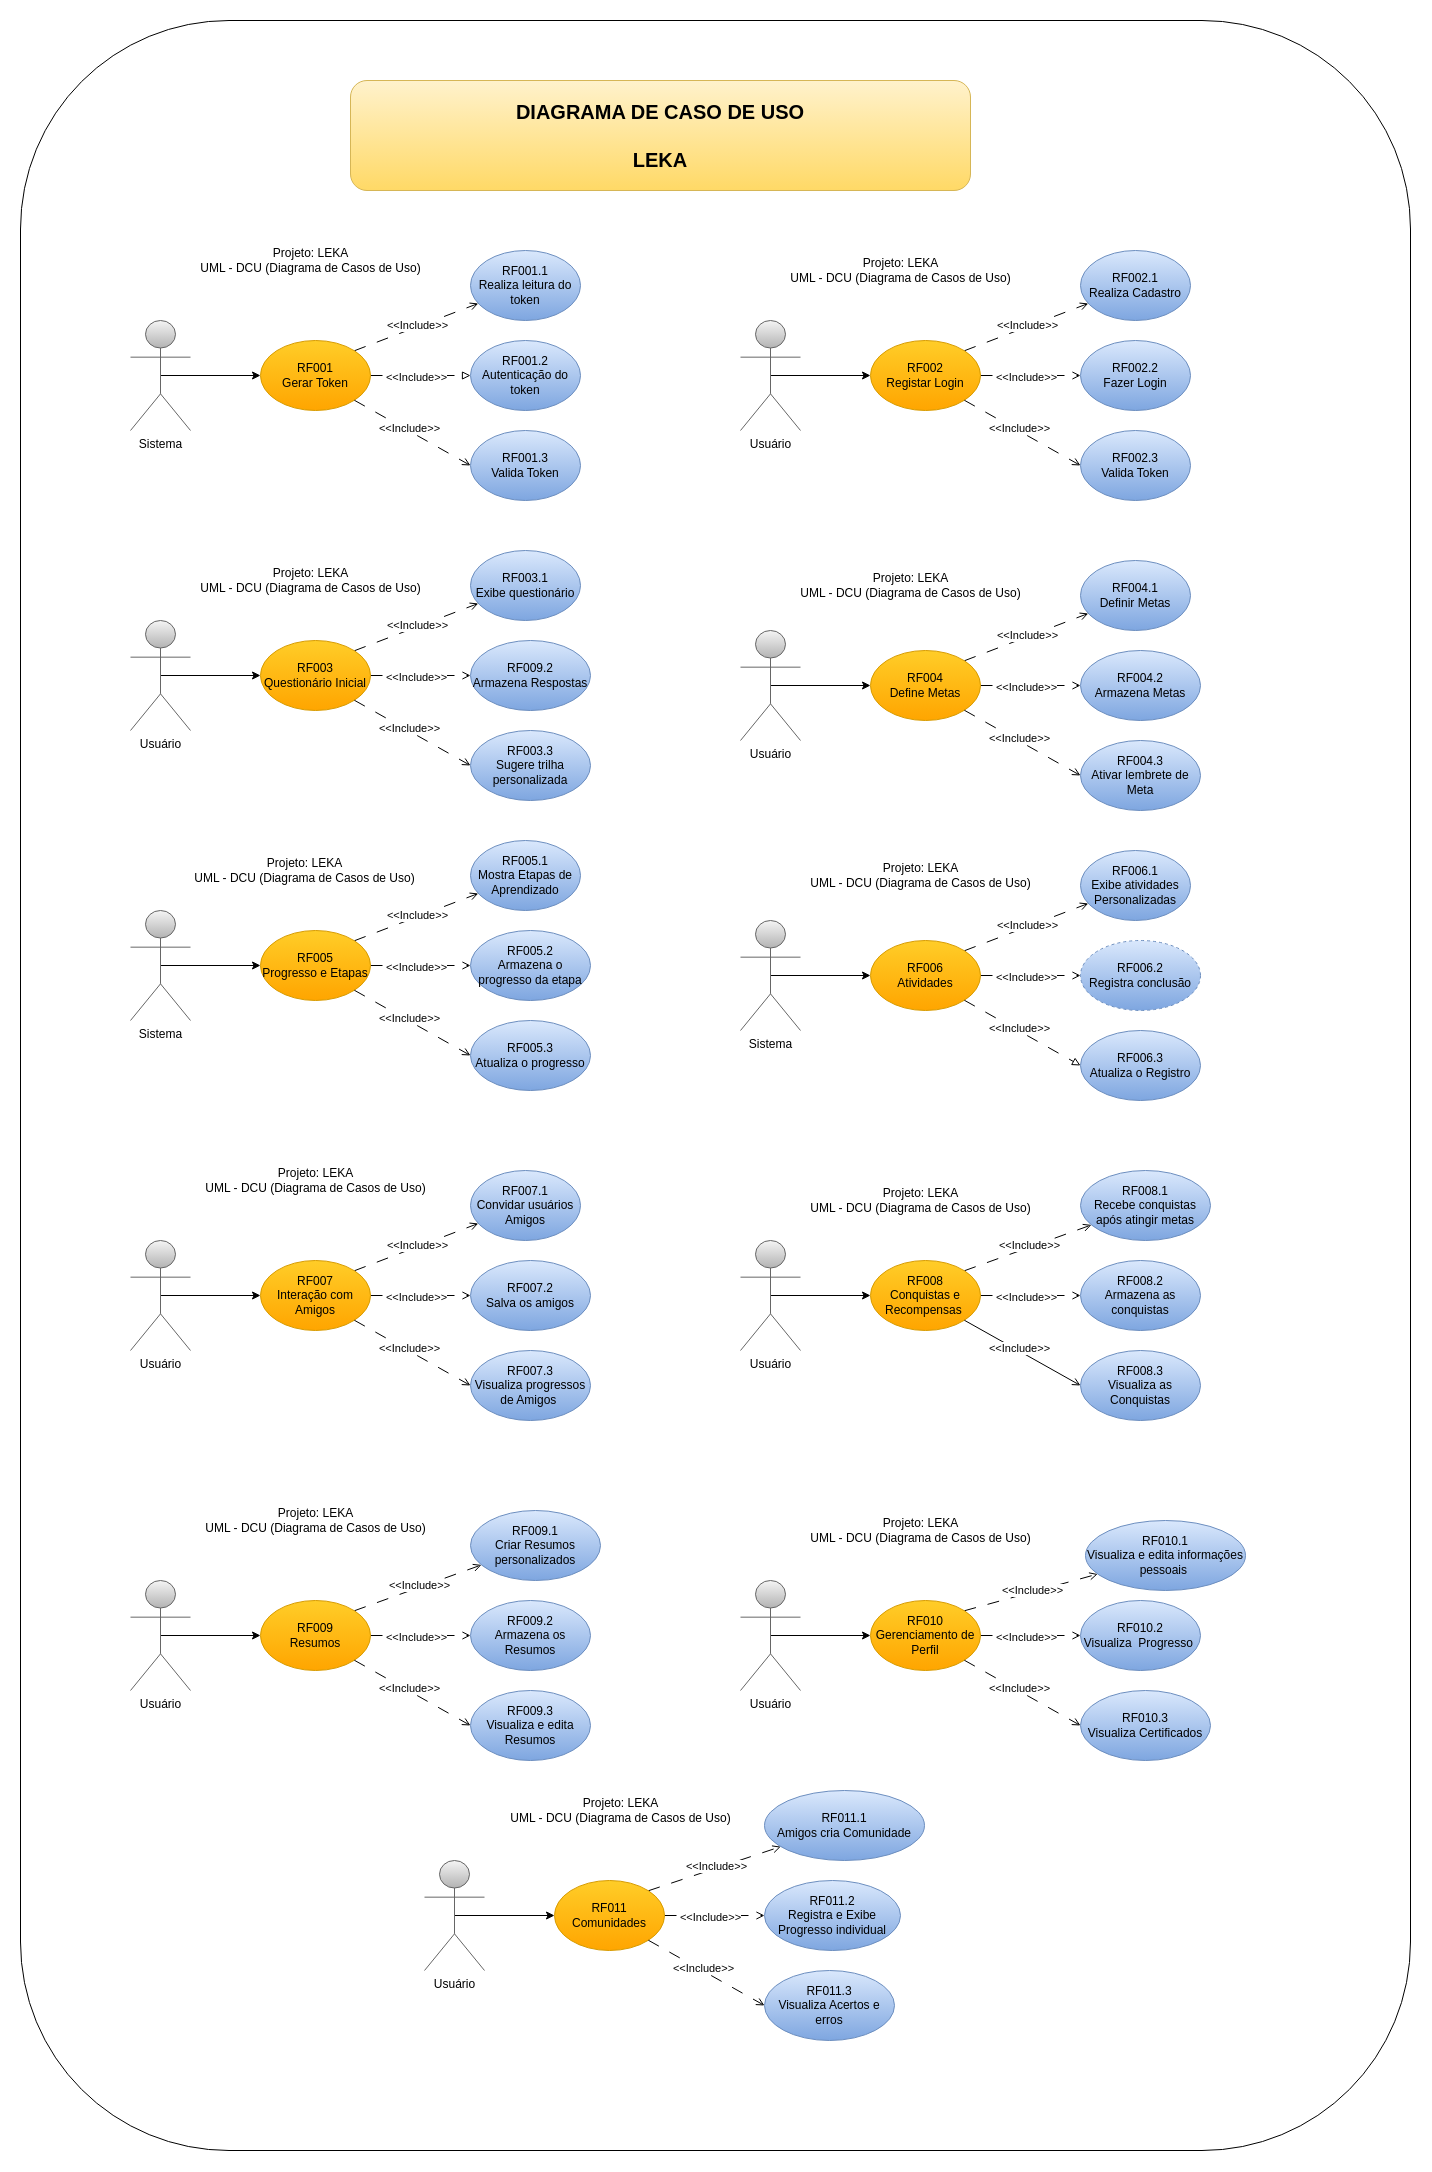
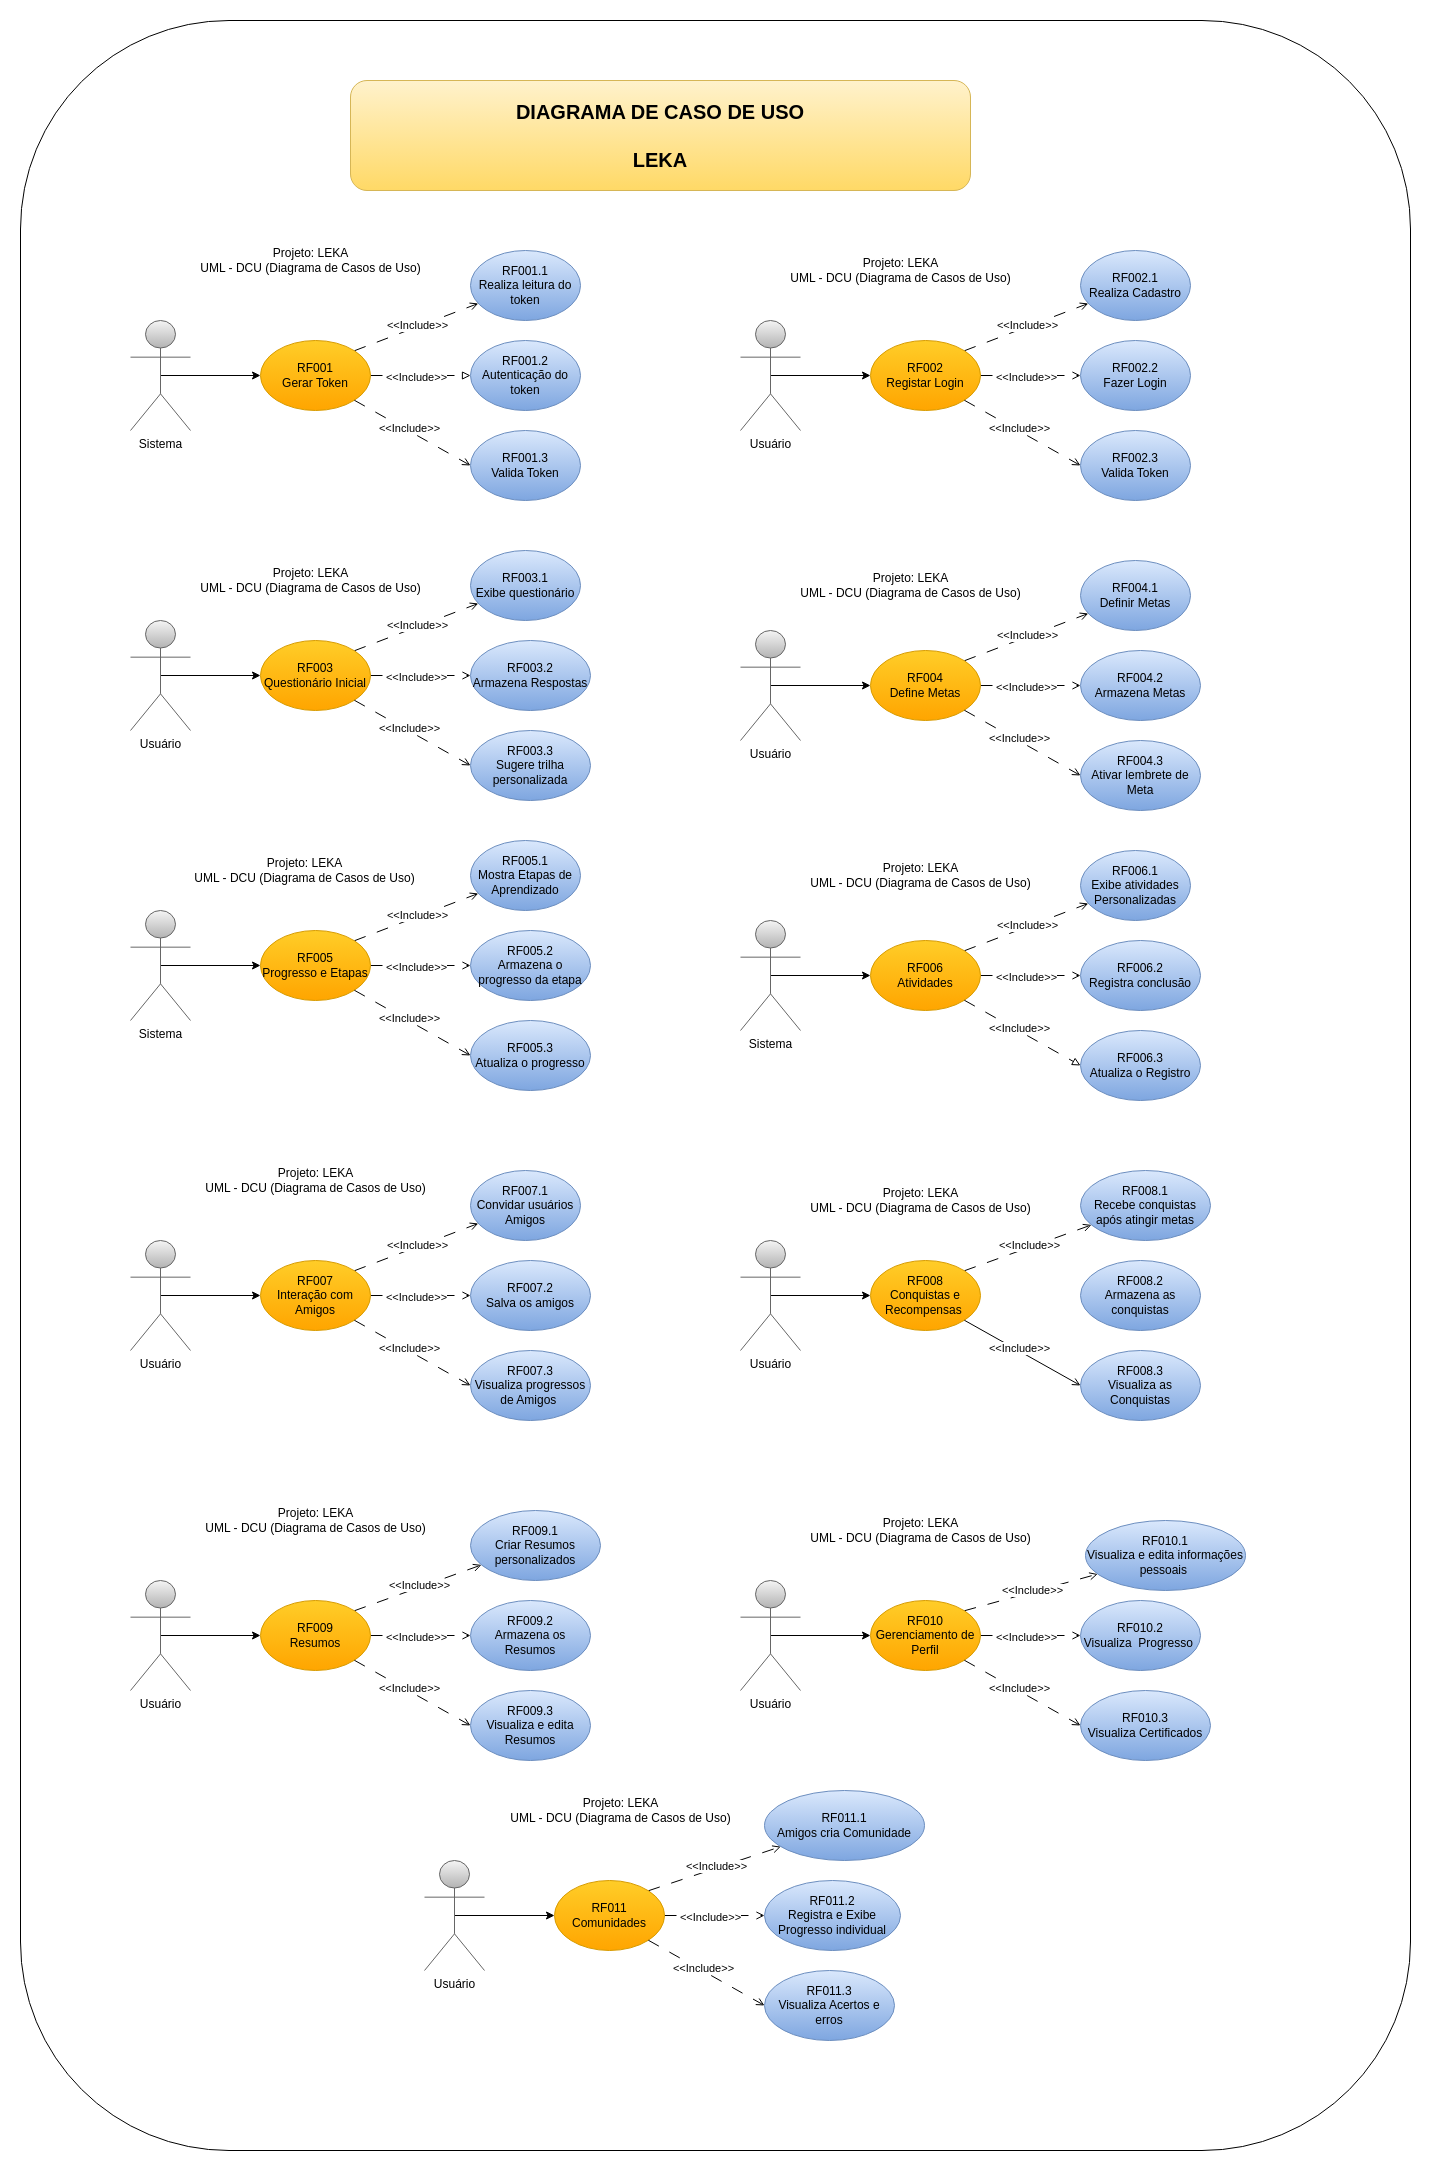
(531, 676) -> (531, 676)
(1141, 976) -> (1141, 976)
(1029, 1296) -> none
